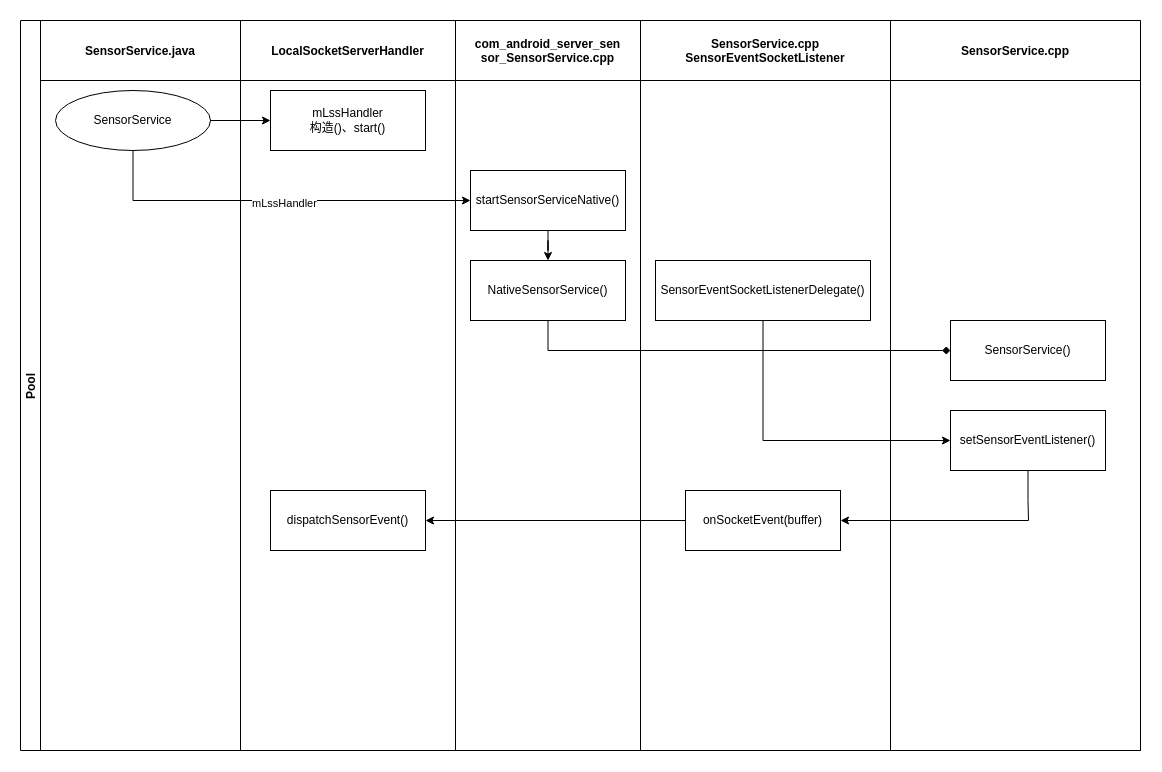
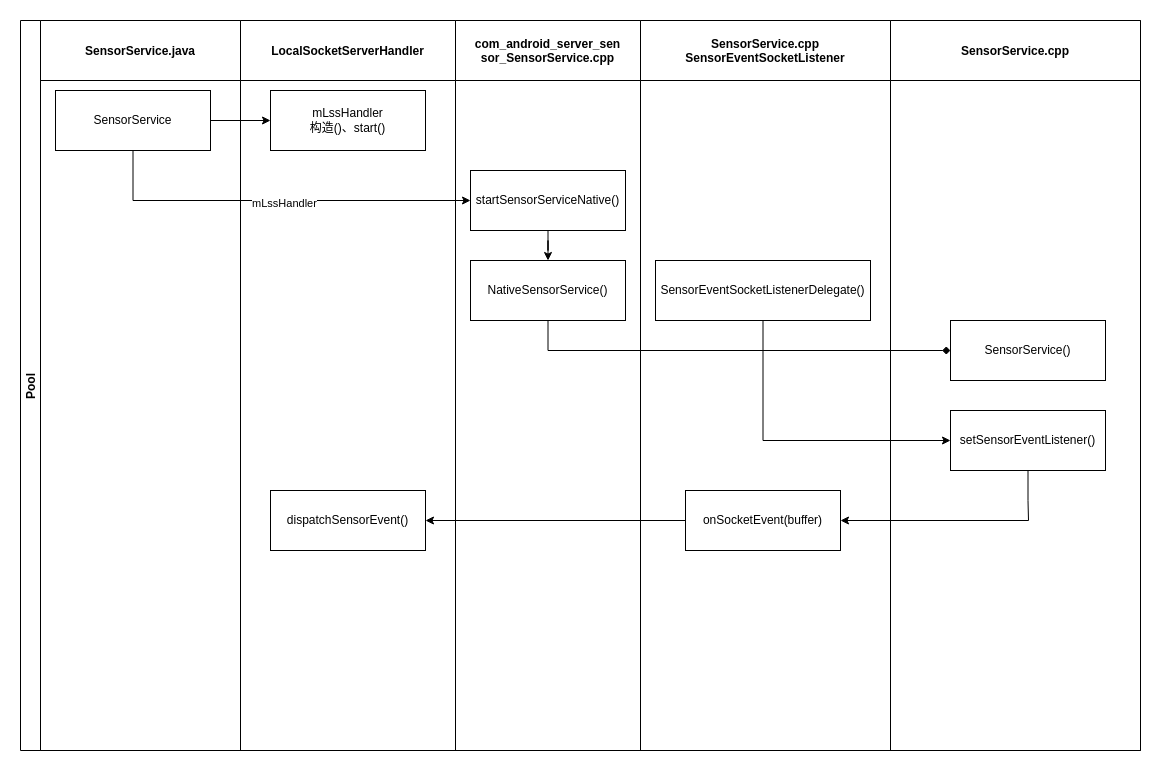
(133, 121) -> (133, 121)
